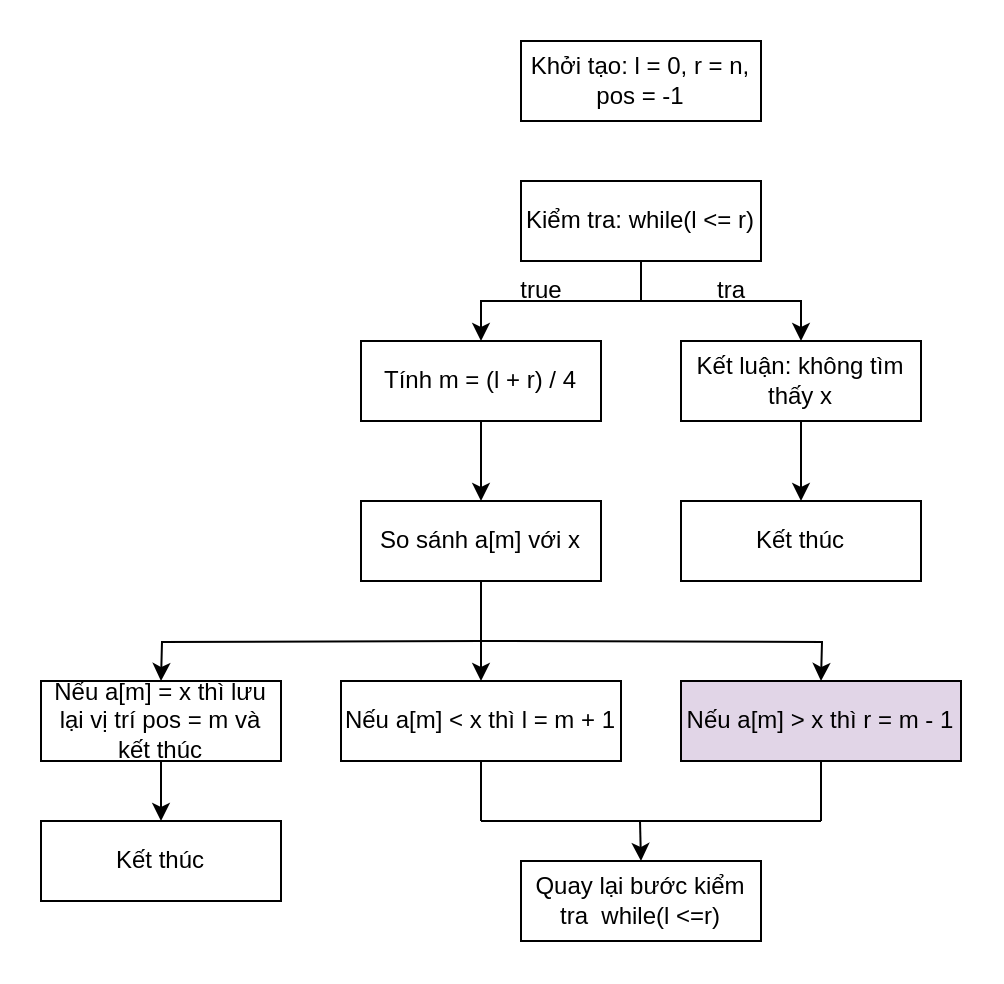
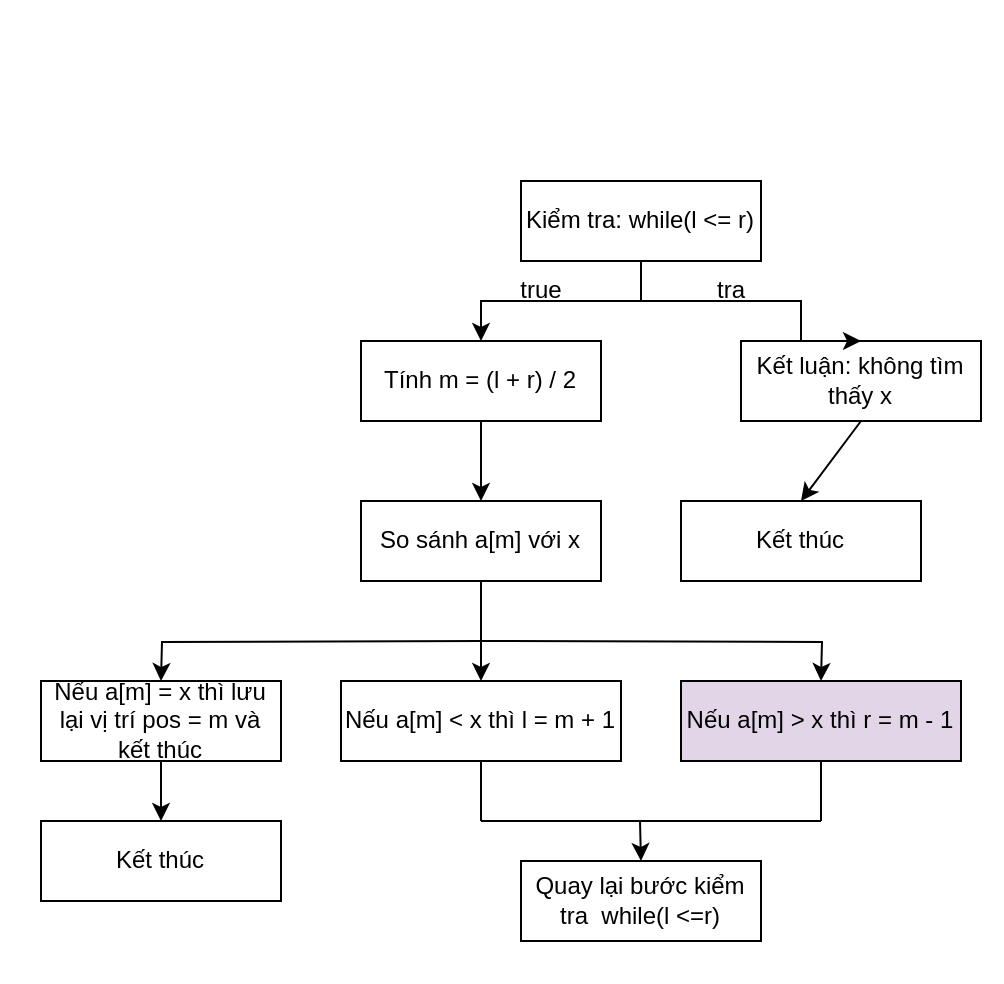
(641, 81) -> none
(481, 381) -> (481, 381)
(801, 381) -> (861, 381)
